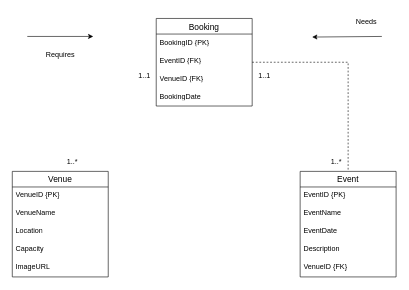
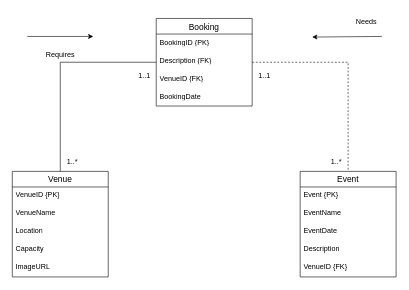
(183, 60) -> (189, 60)
none -> (60, 69)
(327, 195) -> (323, 195)
